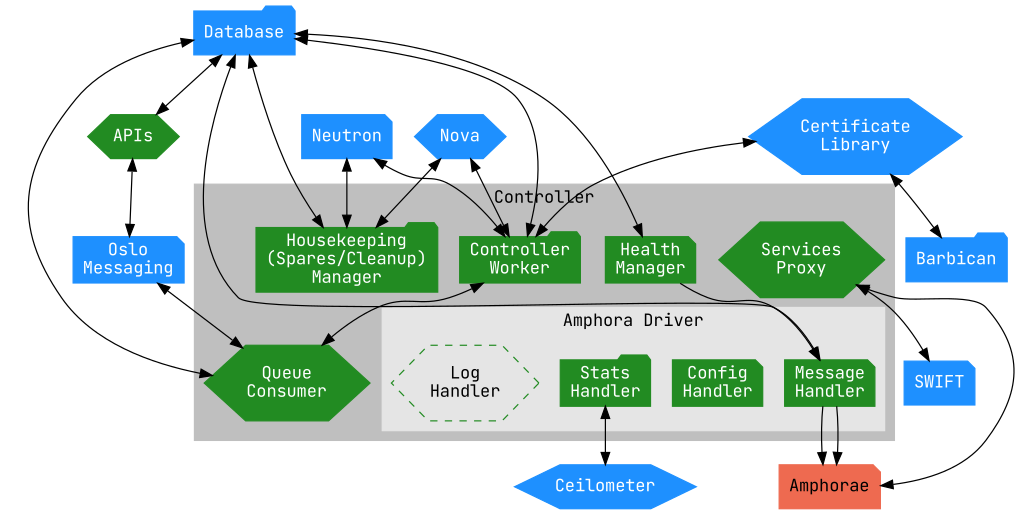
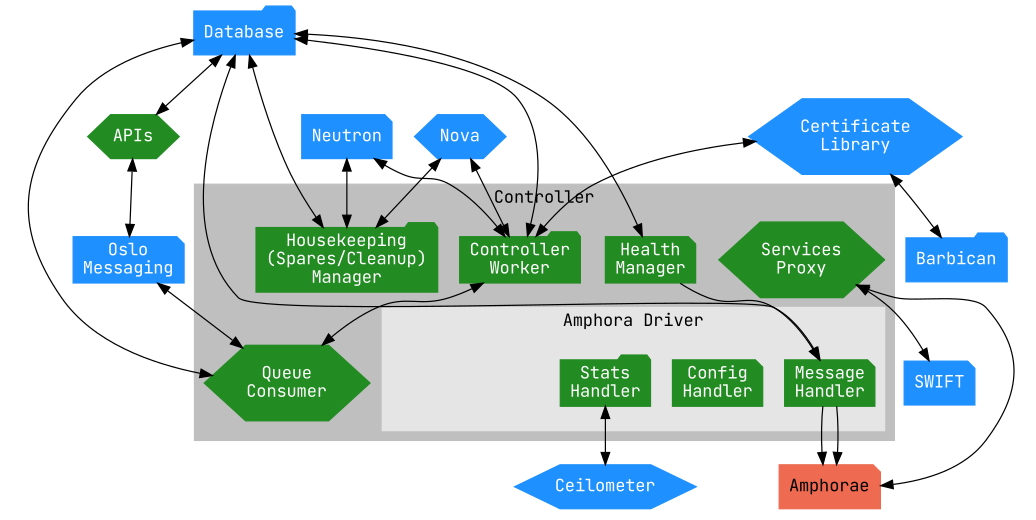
(465, 383) -> none
